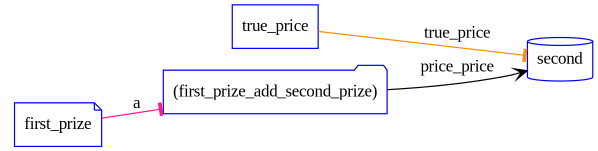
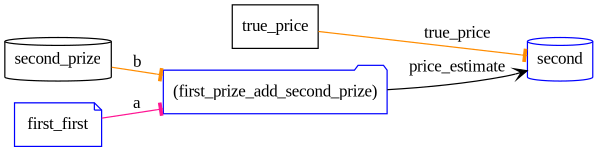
(275, 27) -> (275, 27)
none -> (58, 59)
(457, 67) -> (457, 67)
(58, 125) -> (58, 125)
